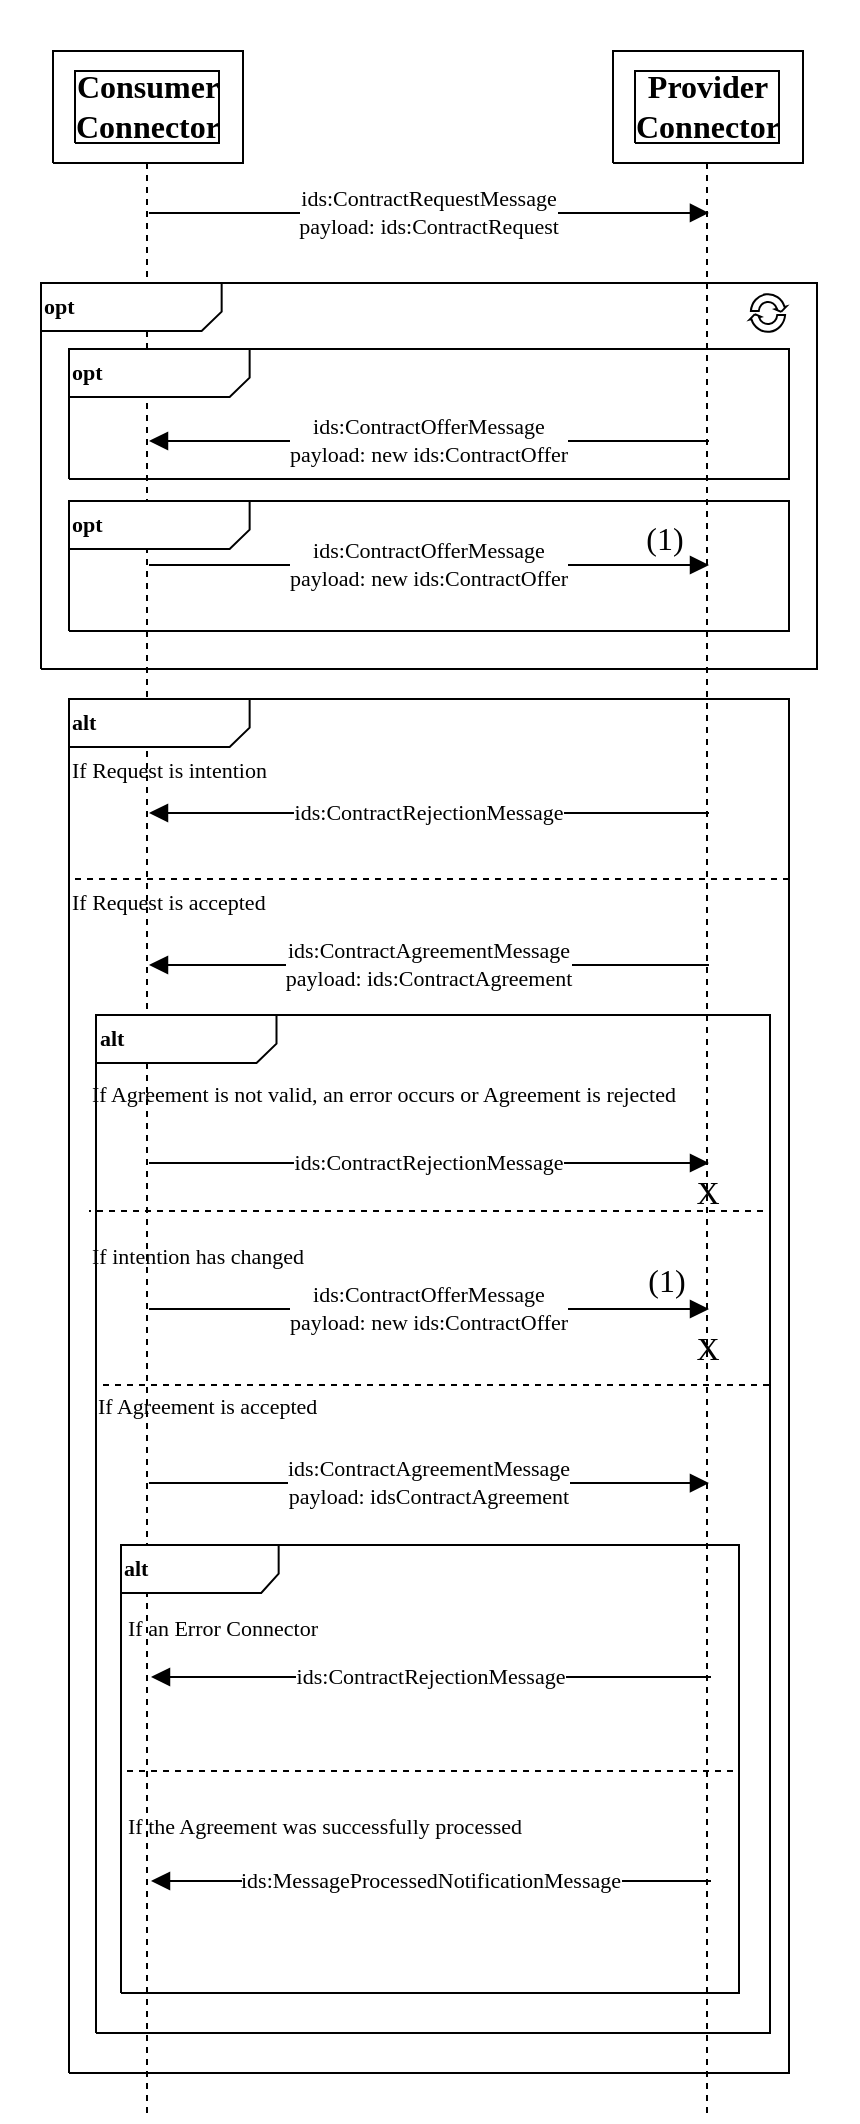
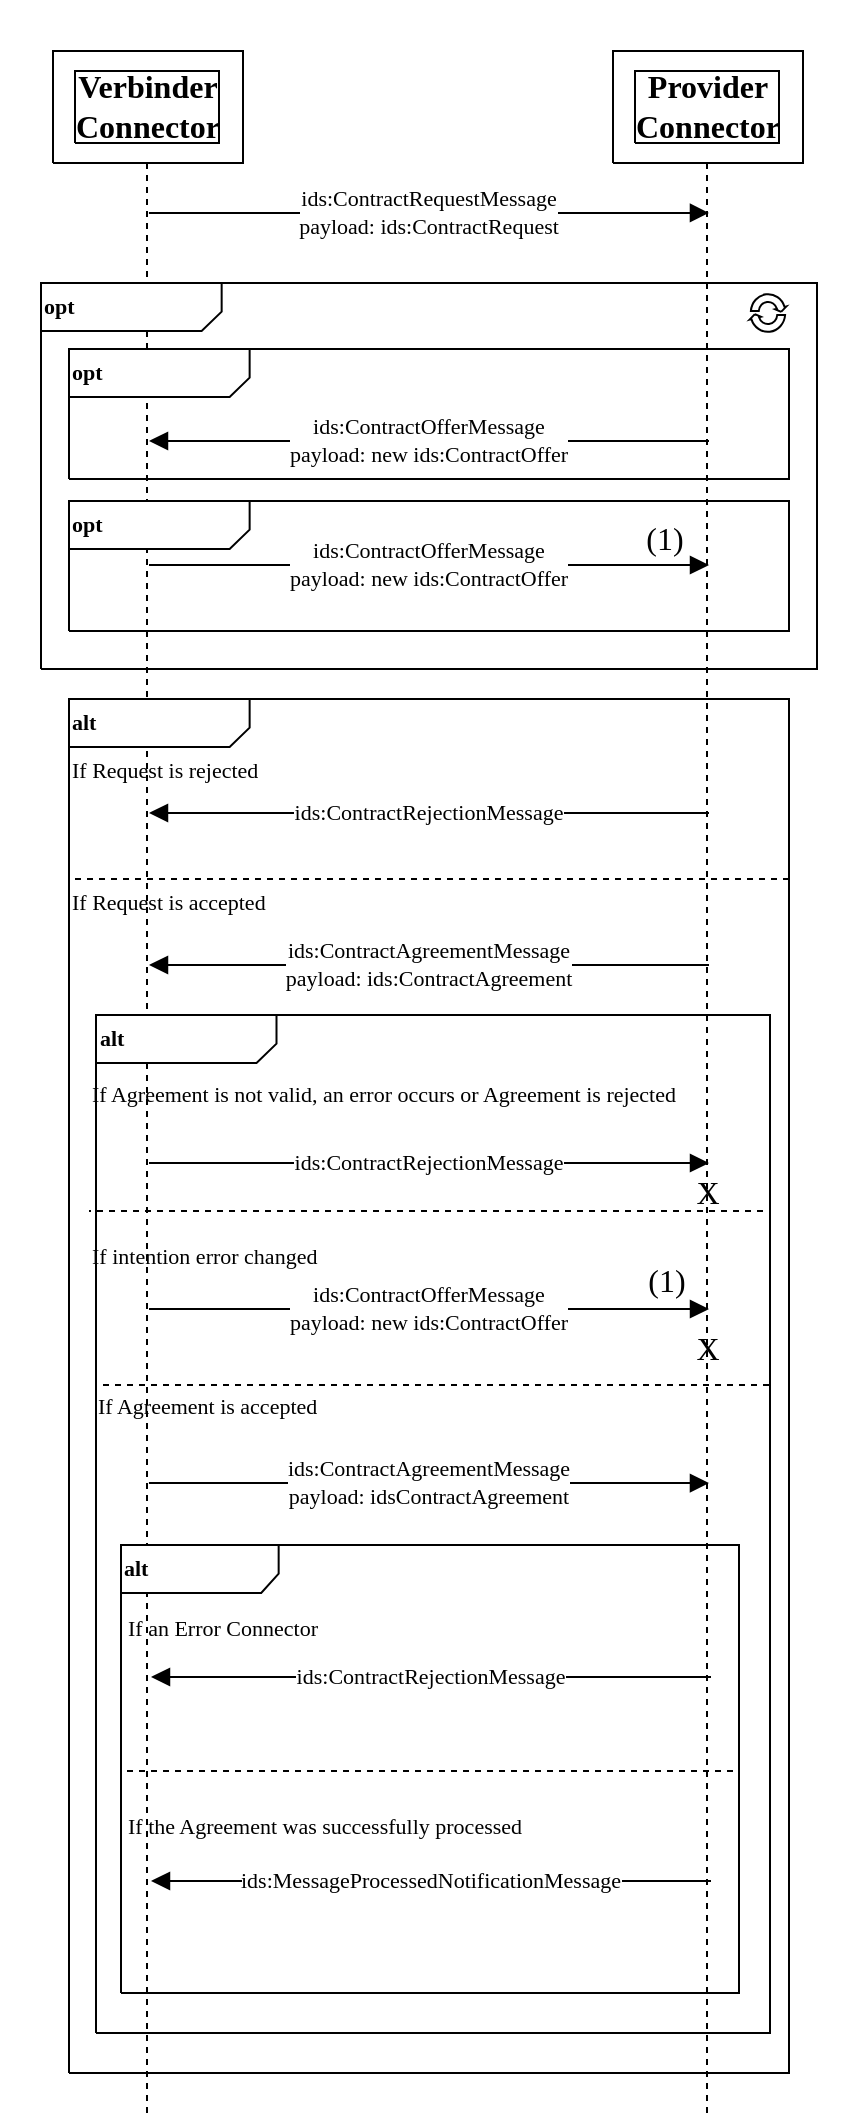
(149, 107) -> (149, 107)
(209, 813) -> (208, 813)
(239, 1299) -> (252, 1299)
